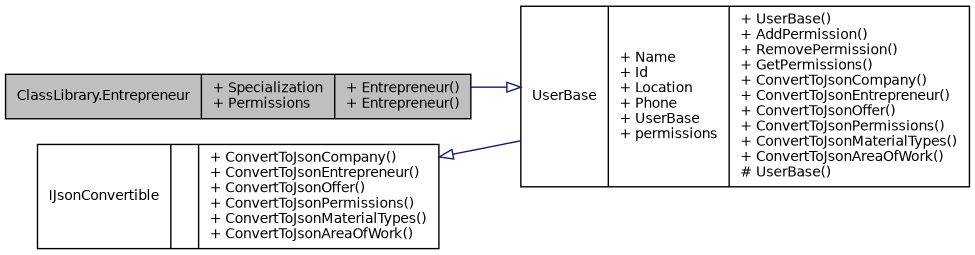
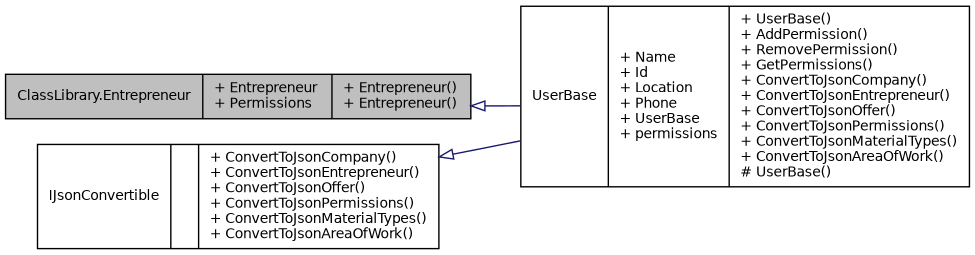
(489, 87) -> (503, 106)
(268, 88) -> (266, 88)
